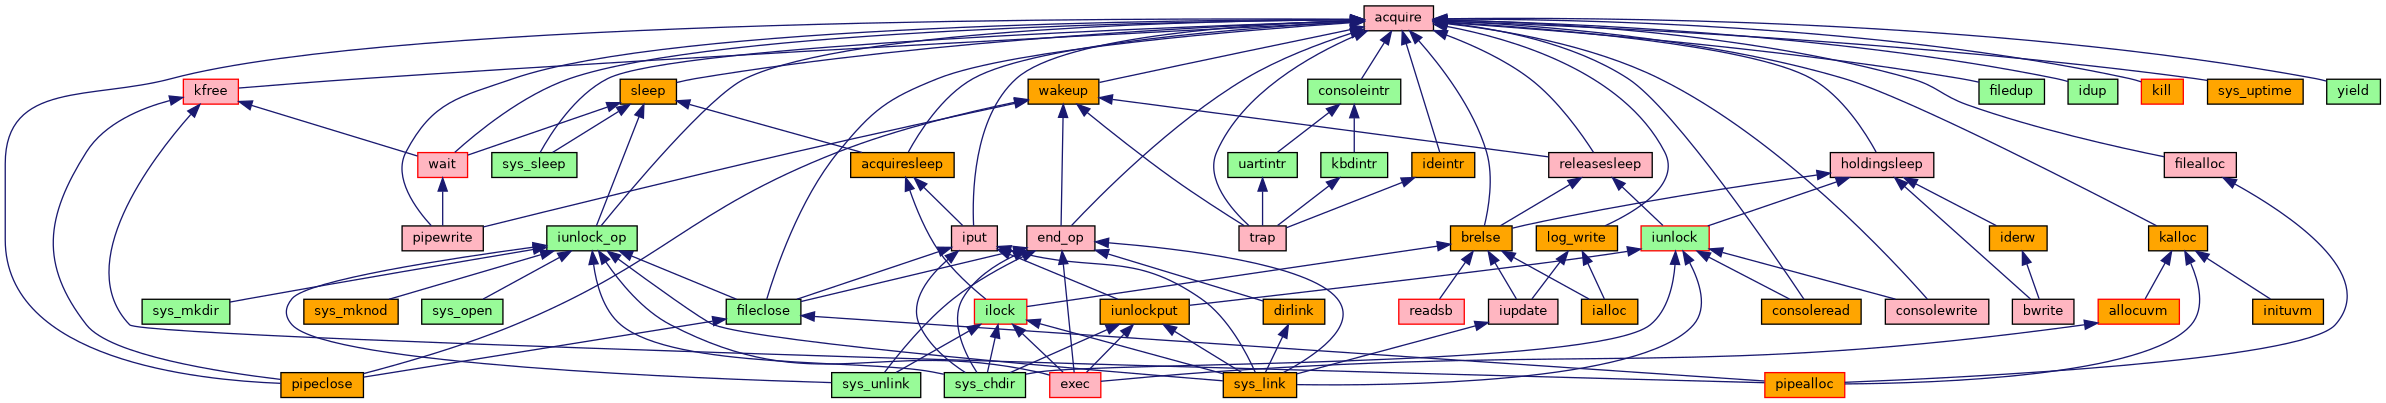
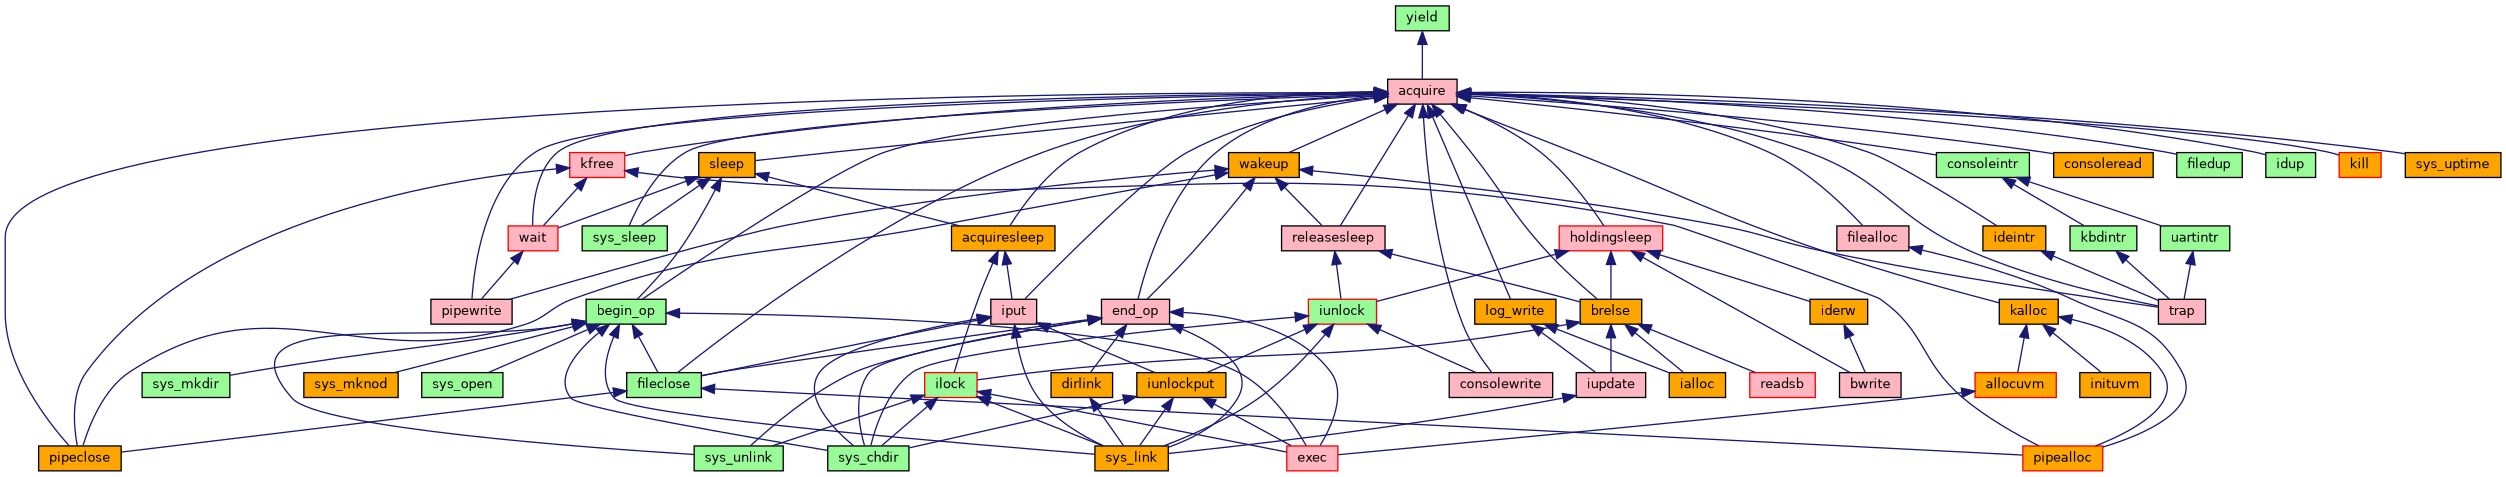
(1888, 30) -> (1422, 62)
(1882, 165) -> (1611, 238)
(592, 238) -> (626, 312)
(1749, 278) -> none
